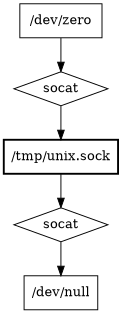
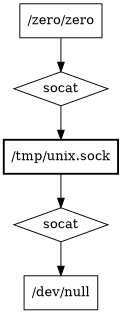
(61, 21) -> (61, 21)
